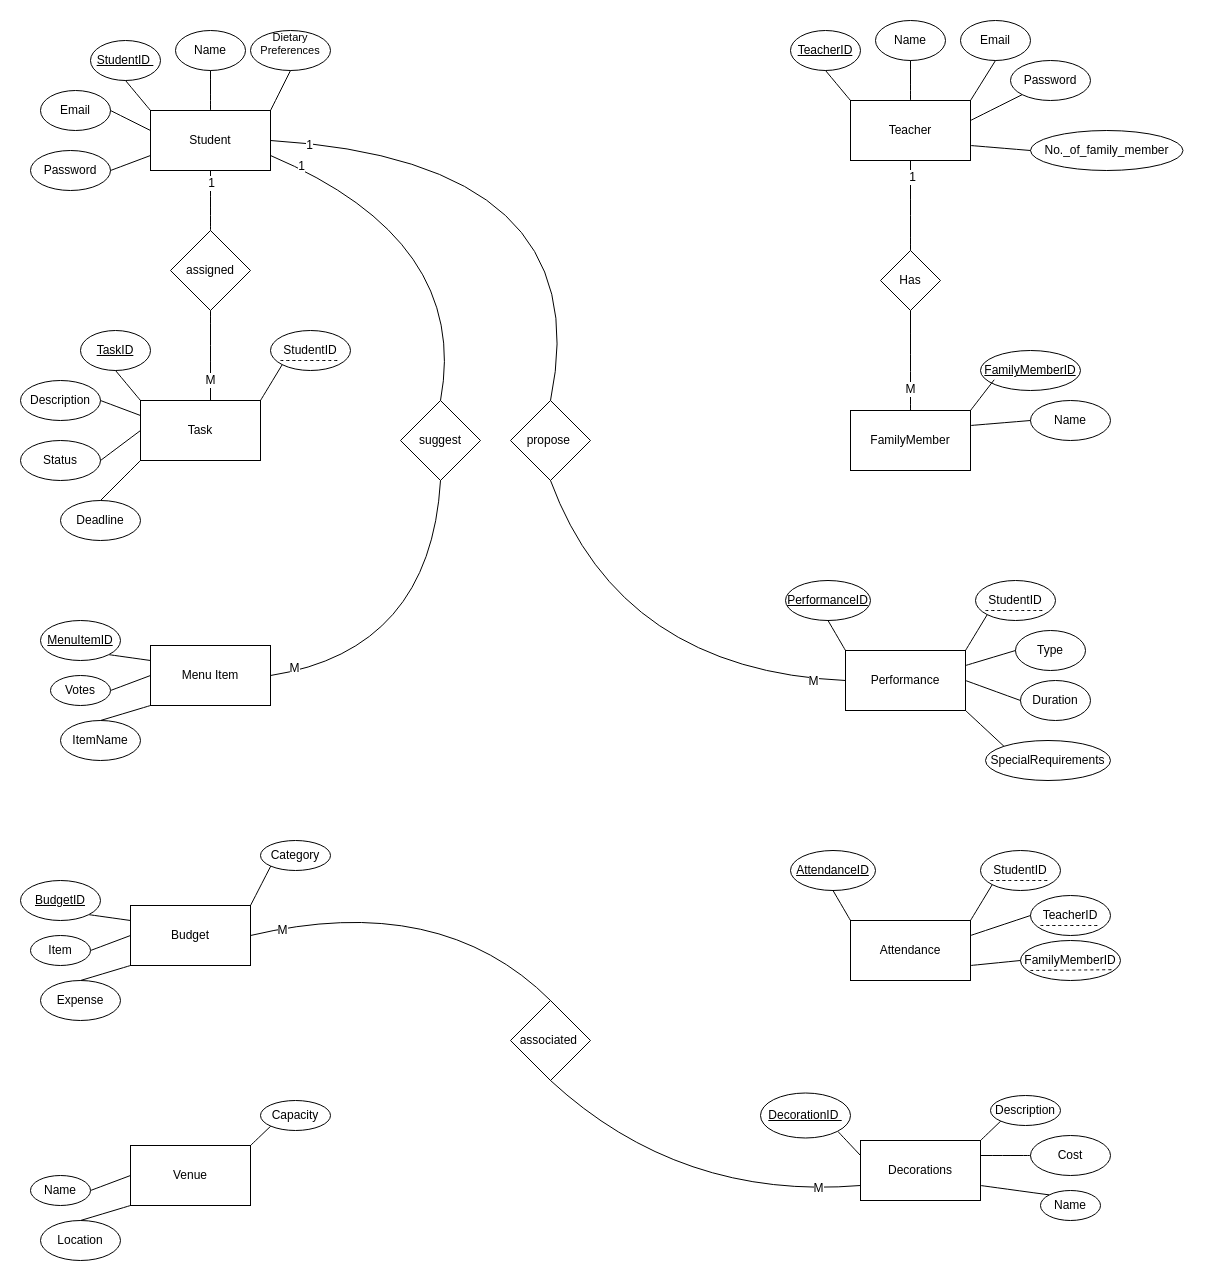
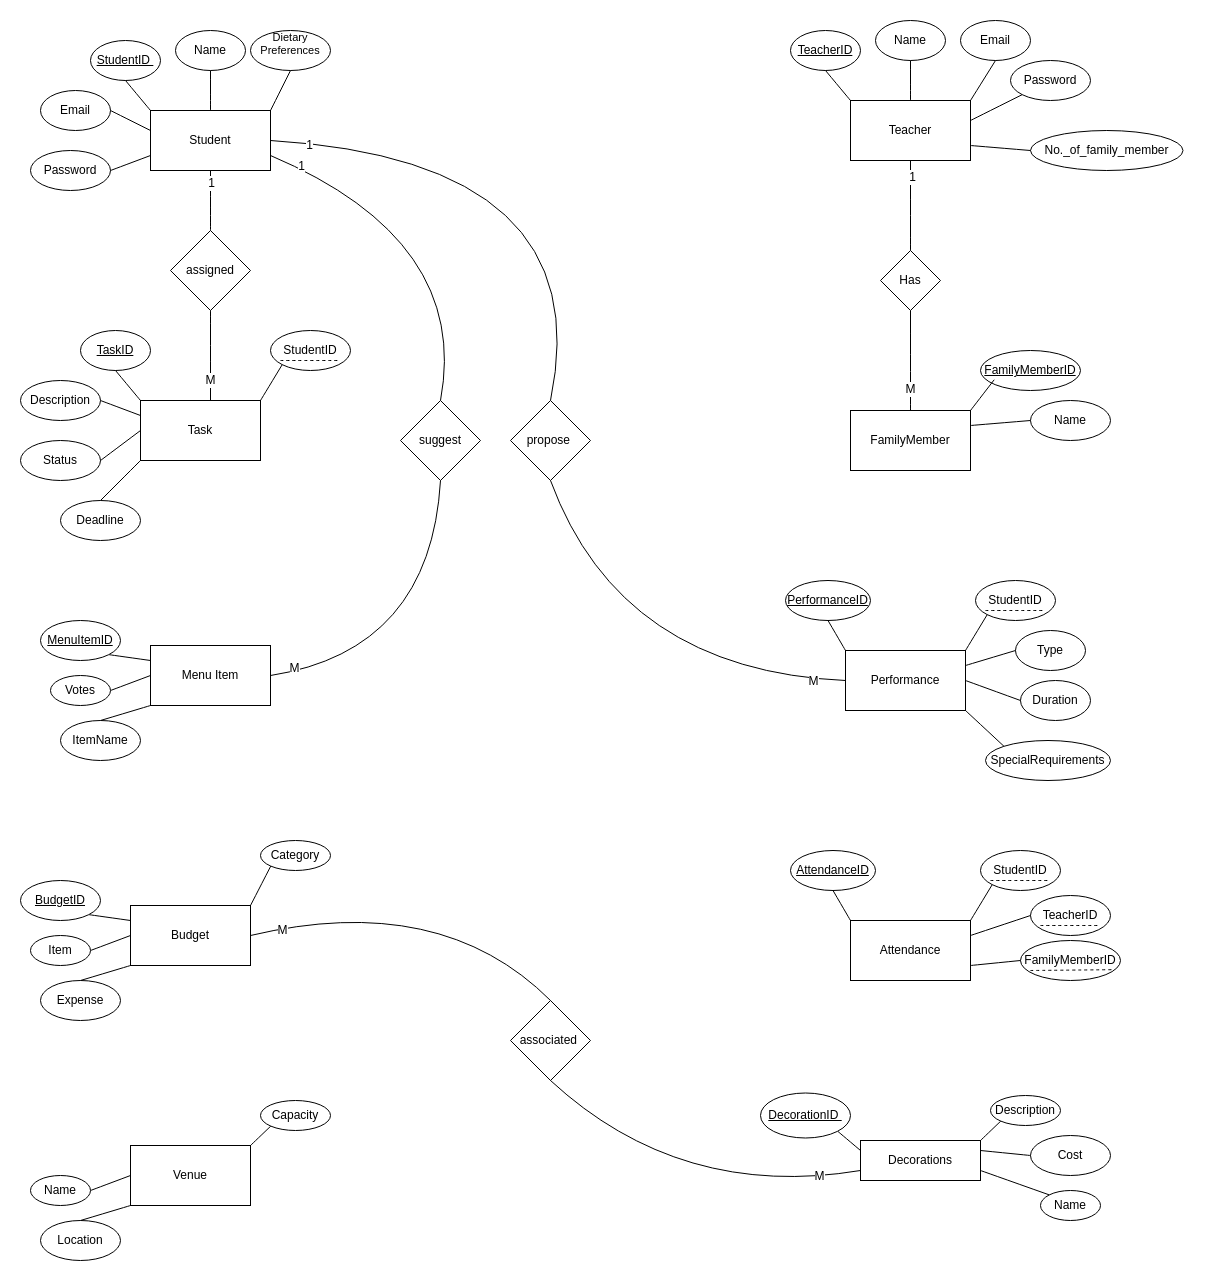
(921, 1171) -> (921, 1161)
